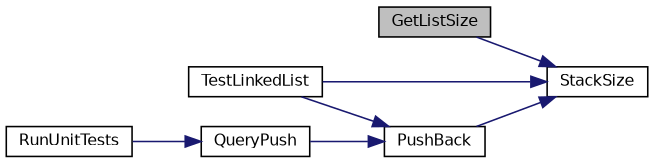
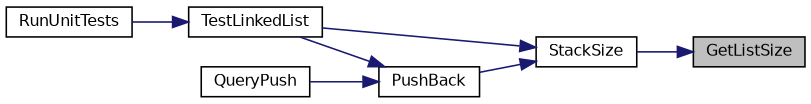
(509, 49) -> (657, 52)
(159, 142) -> (152, 22)
